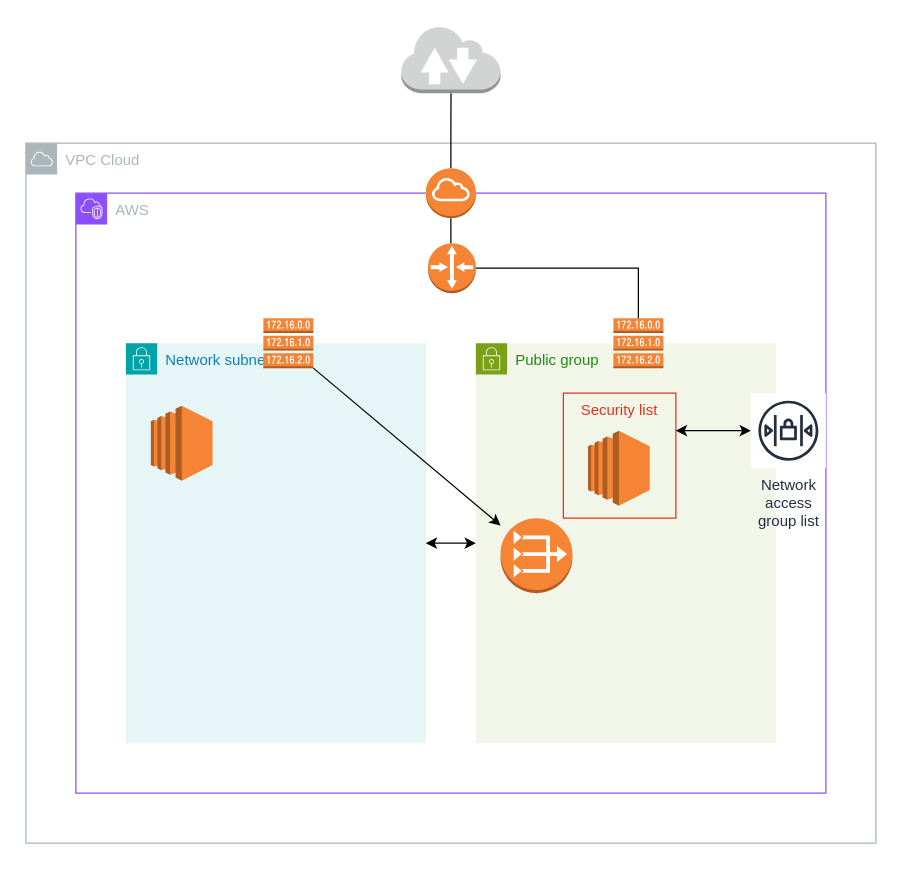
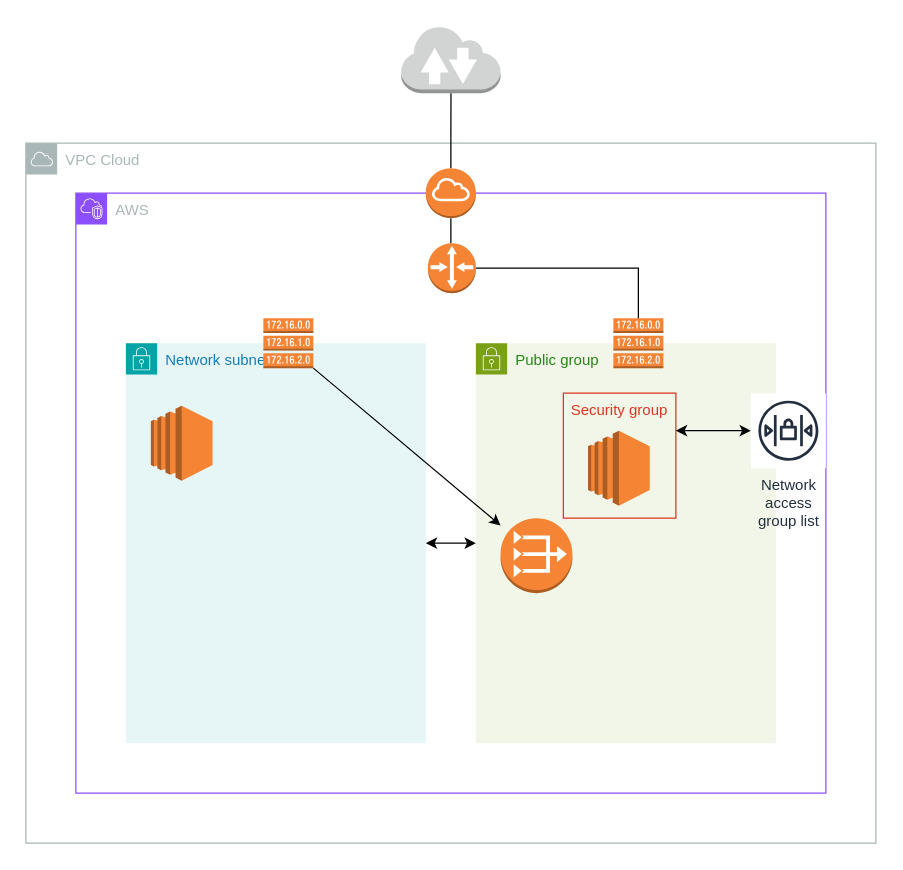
(619, 410) -> (619, 410)
